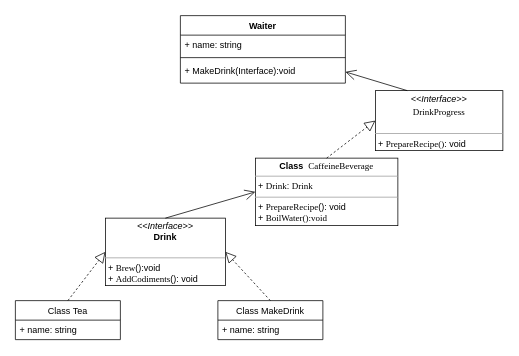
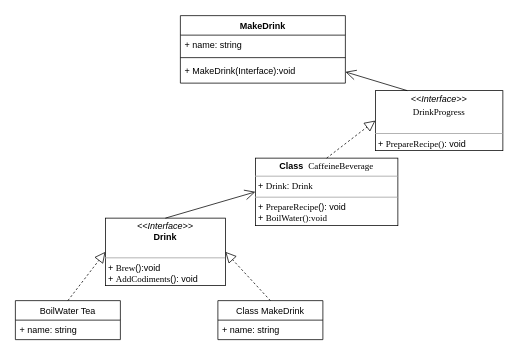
(263, 26) -> (263, 26)
(68, 311) -> (68, 311)
